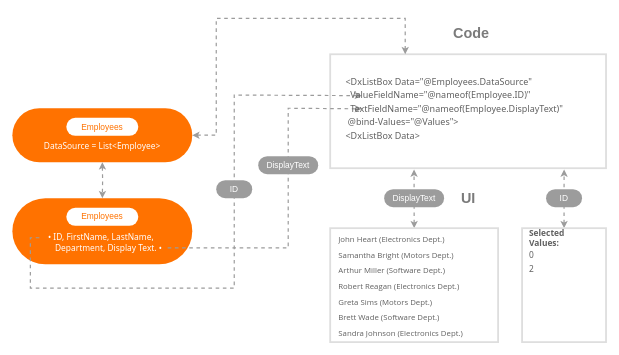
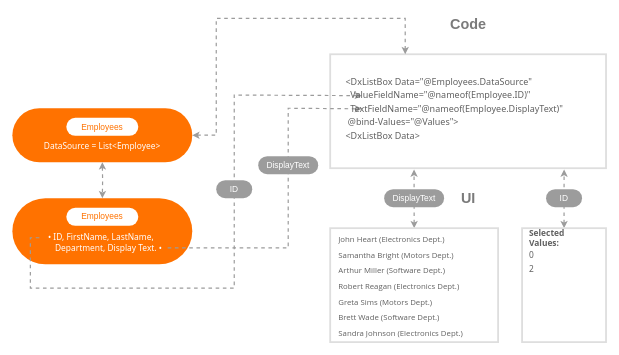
(471, 33) -> (468, 24)
